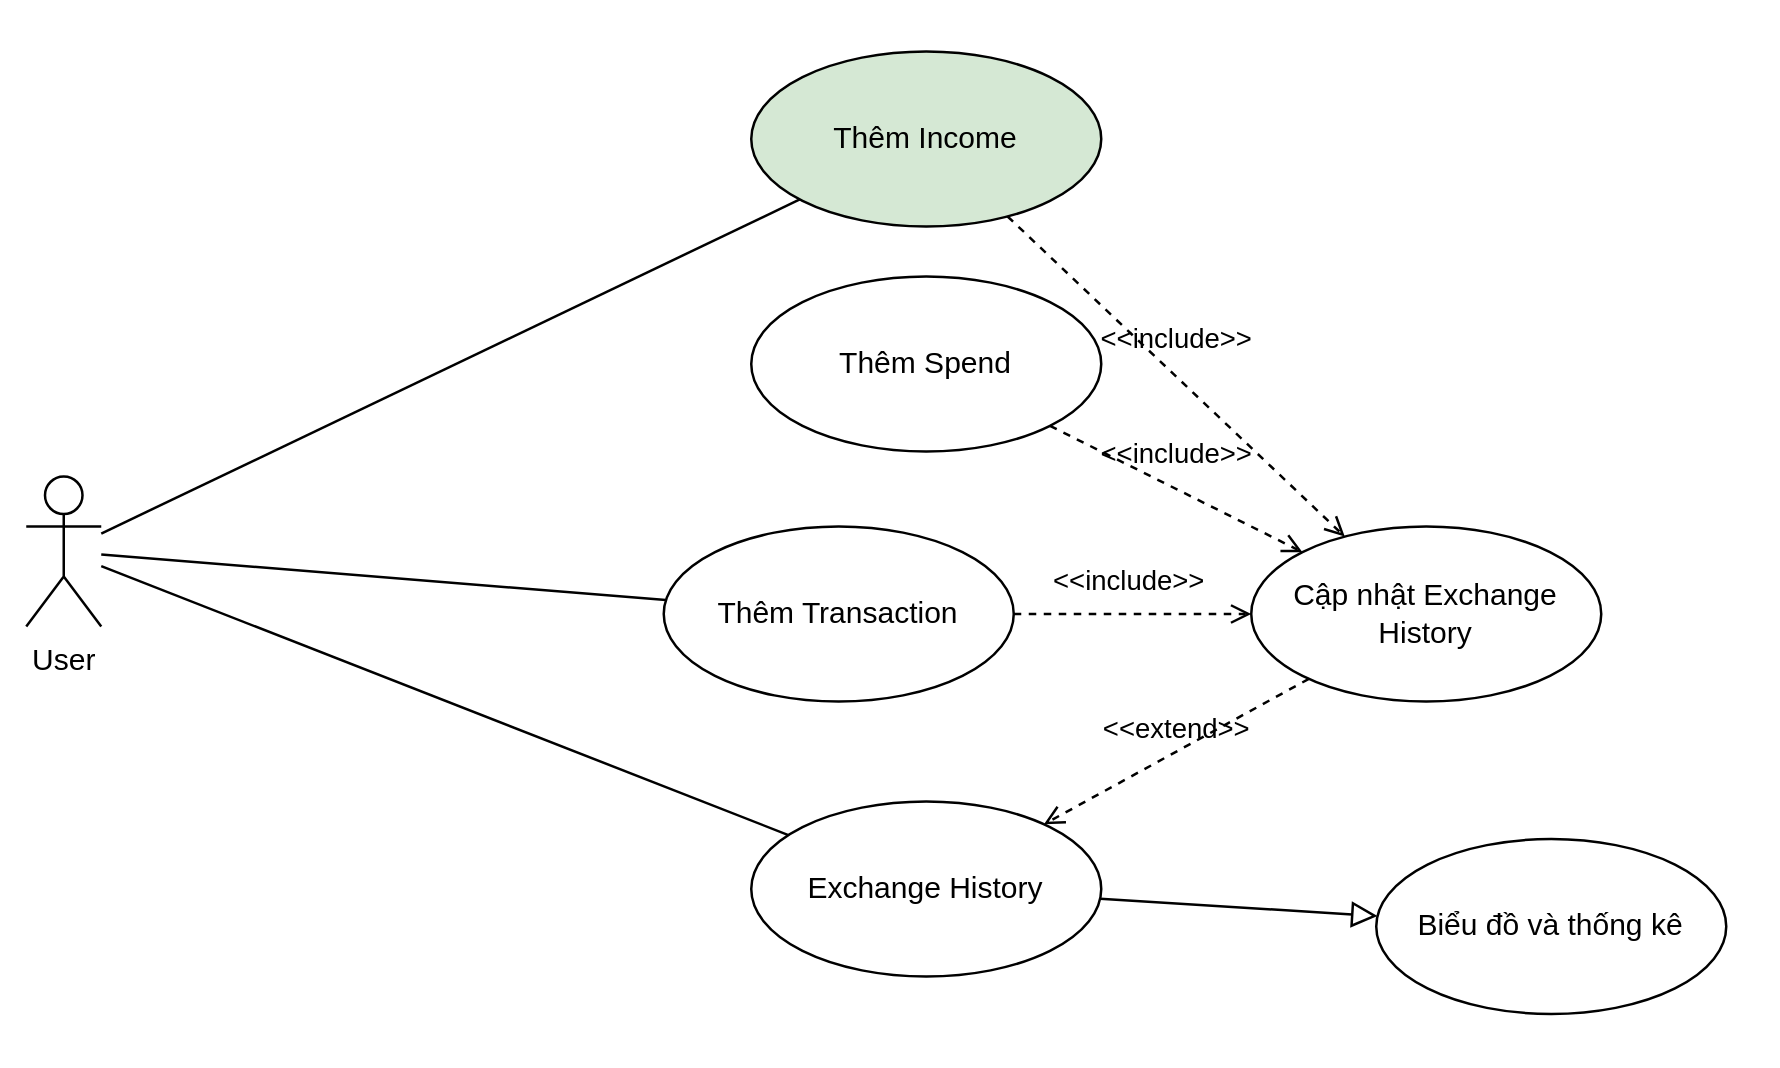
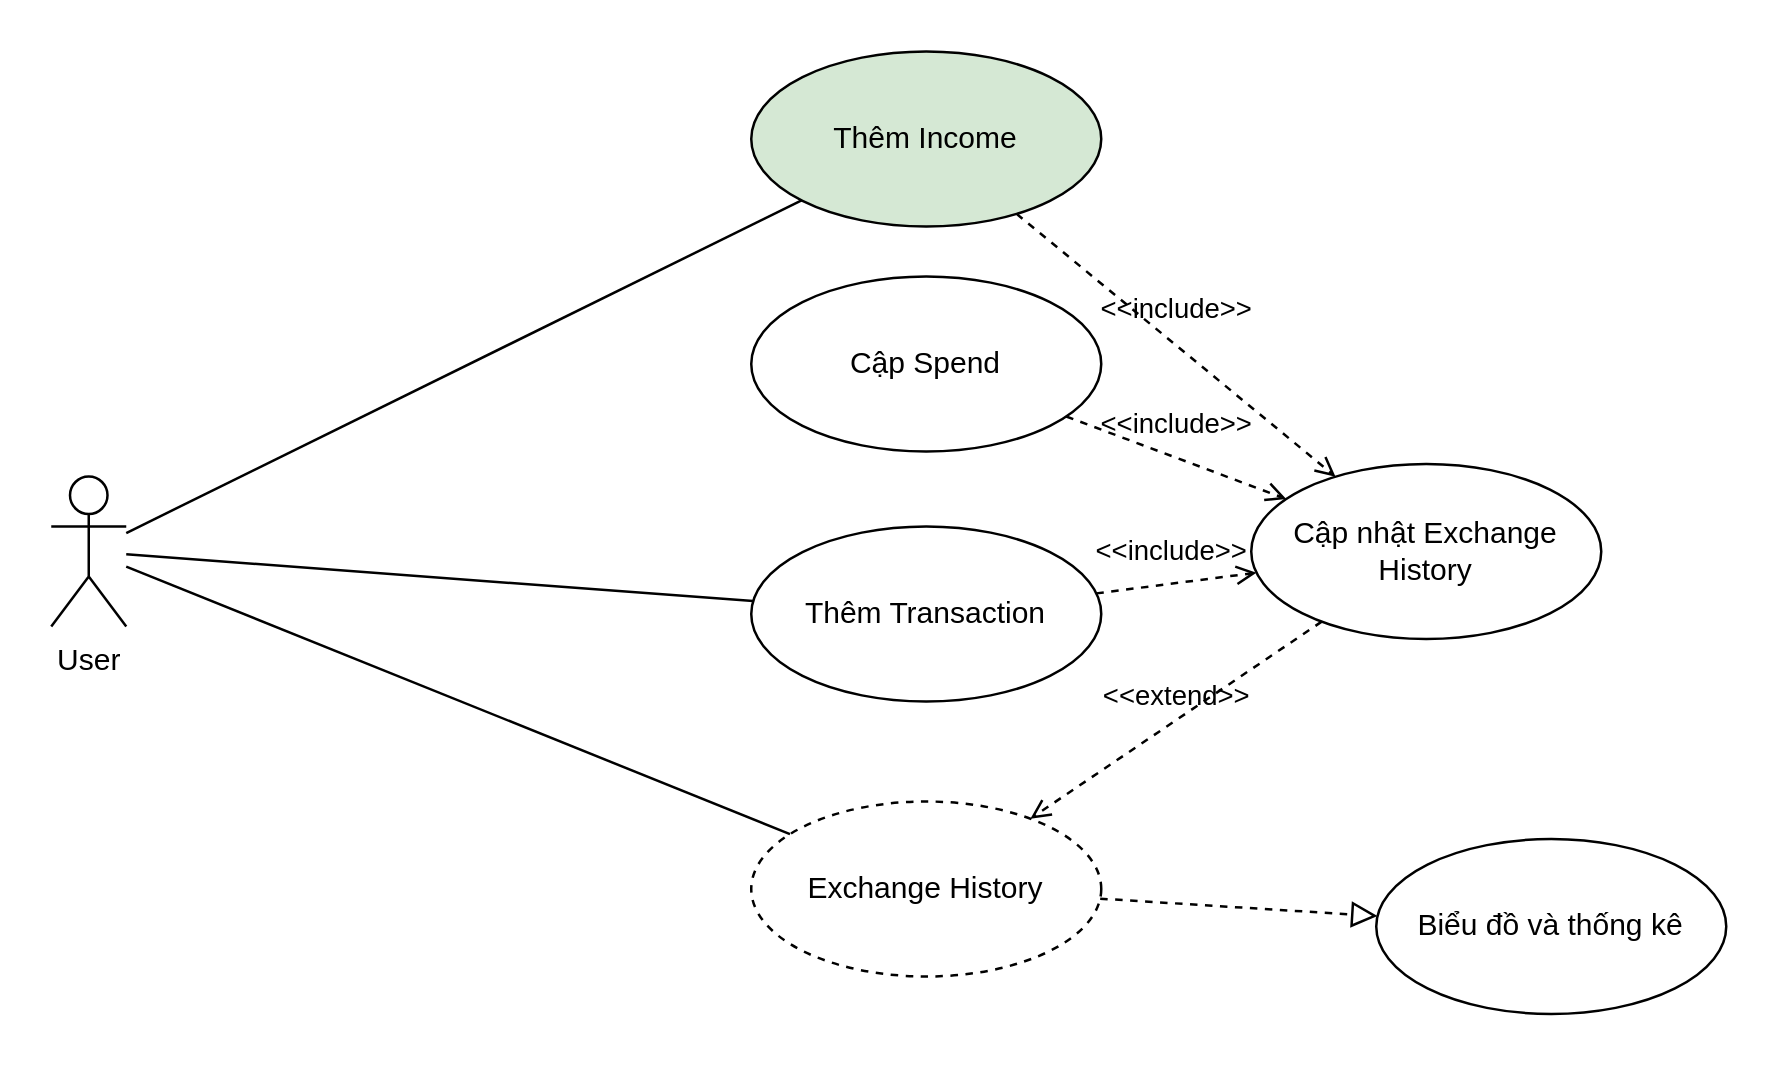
(926, 364) -> (926, 364)
(64, 551) -> (89, 551)
(839, 614) -> (926, 614)
(1426, 614) -> (1426, 551)
(926, 889) -> (926, 889)
(1226, 906) -> (1226, 906)
